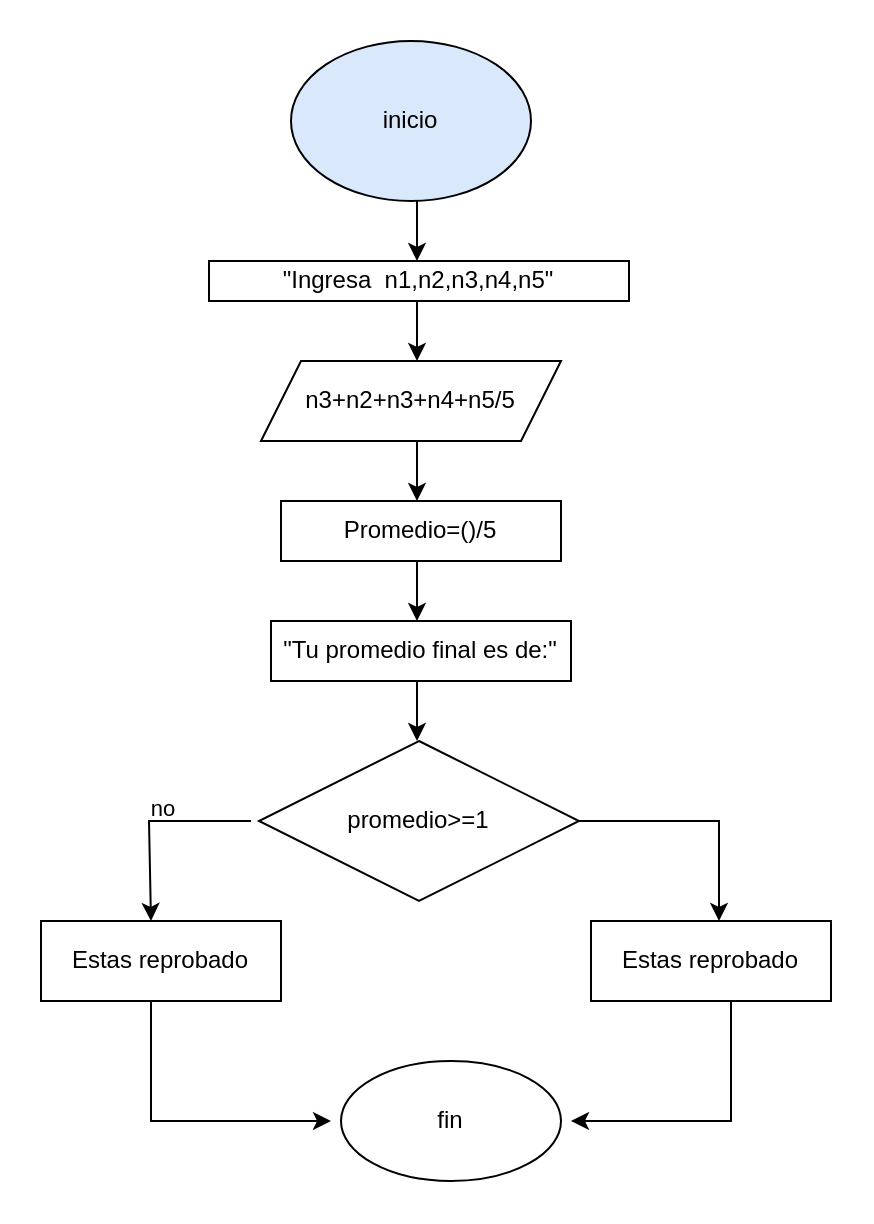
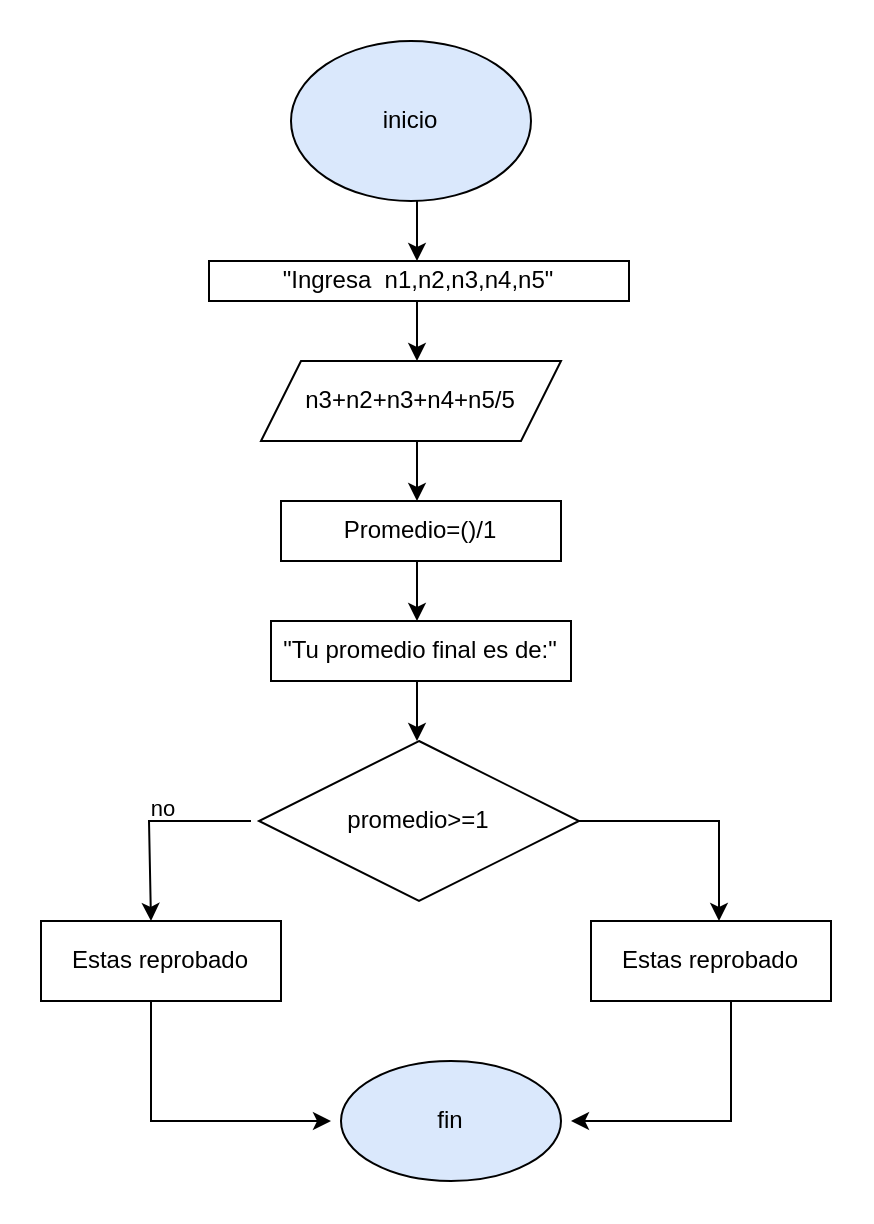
(421, 531) -> (421, 531)
(451, 1121) -> (451, 1121)
